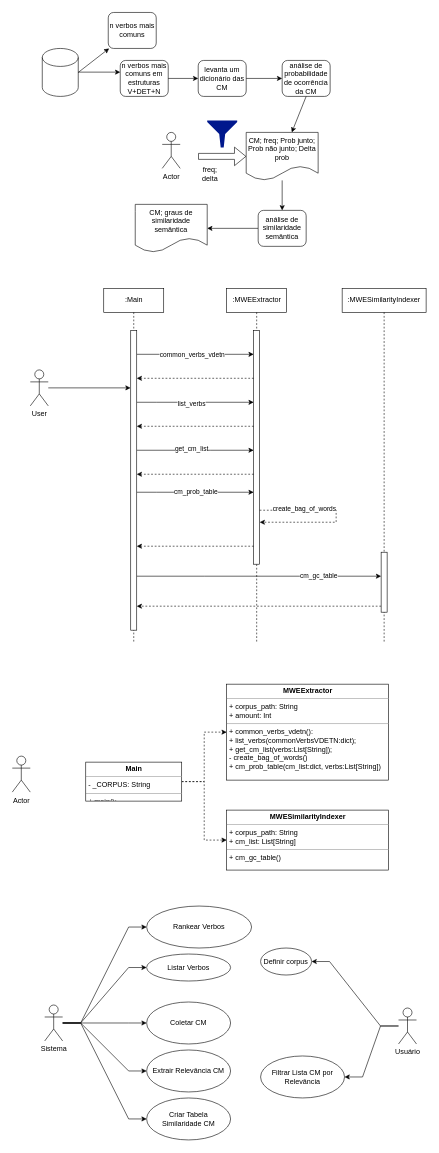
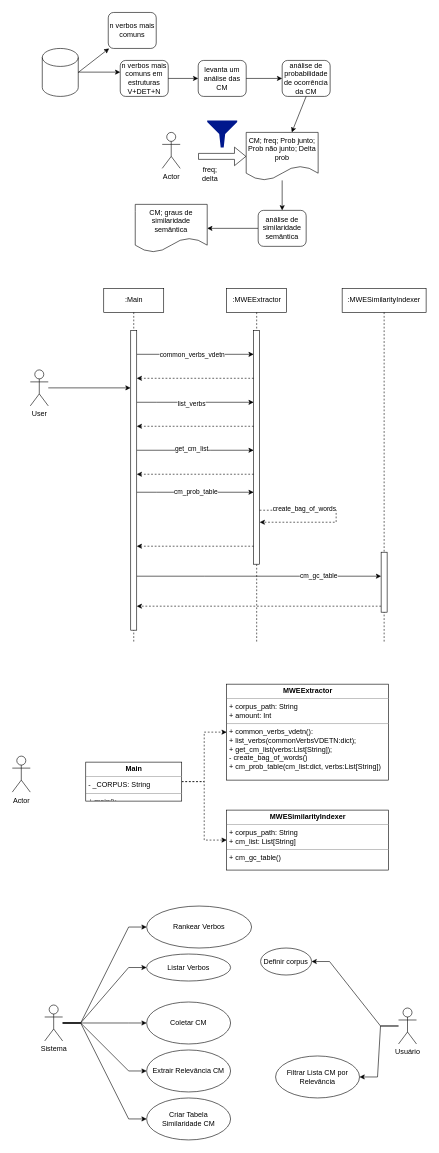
(222, 78) -> (222, 78)
(303, 1077) -> (318, 1077)
